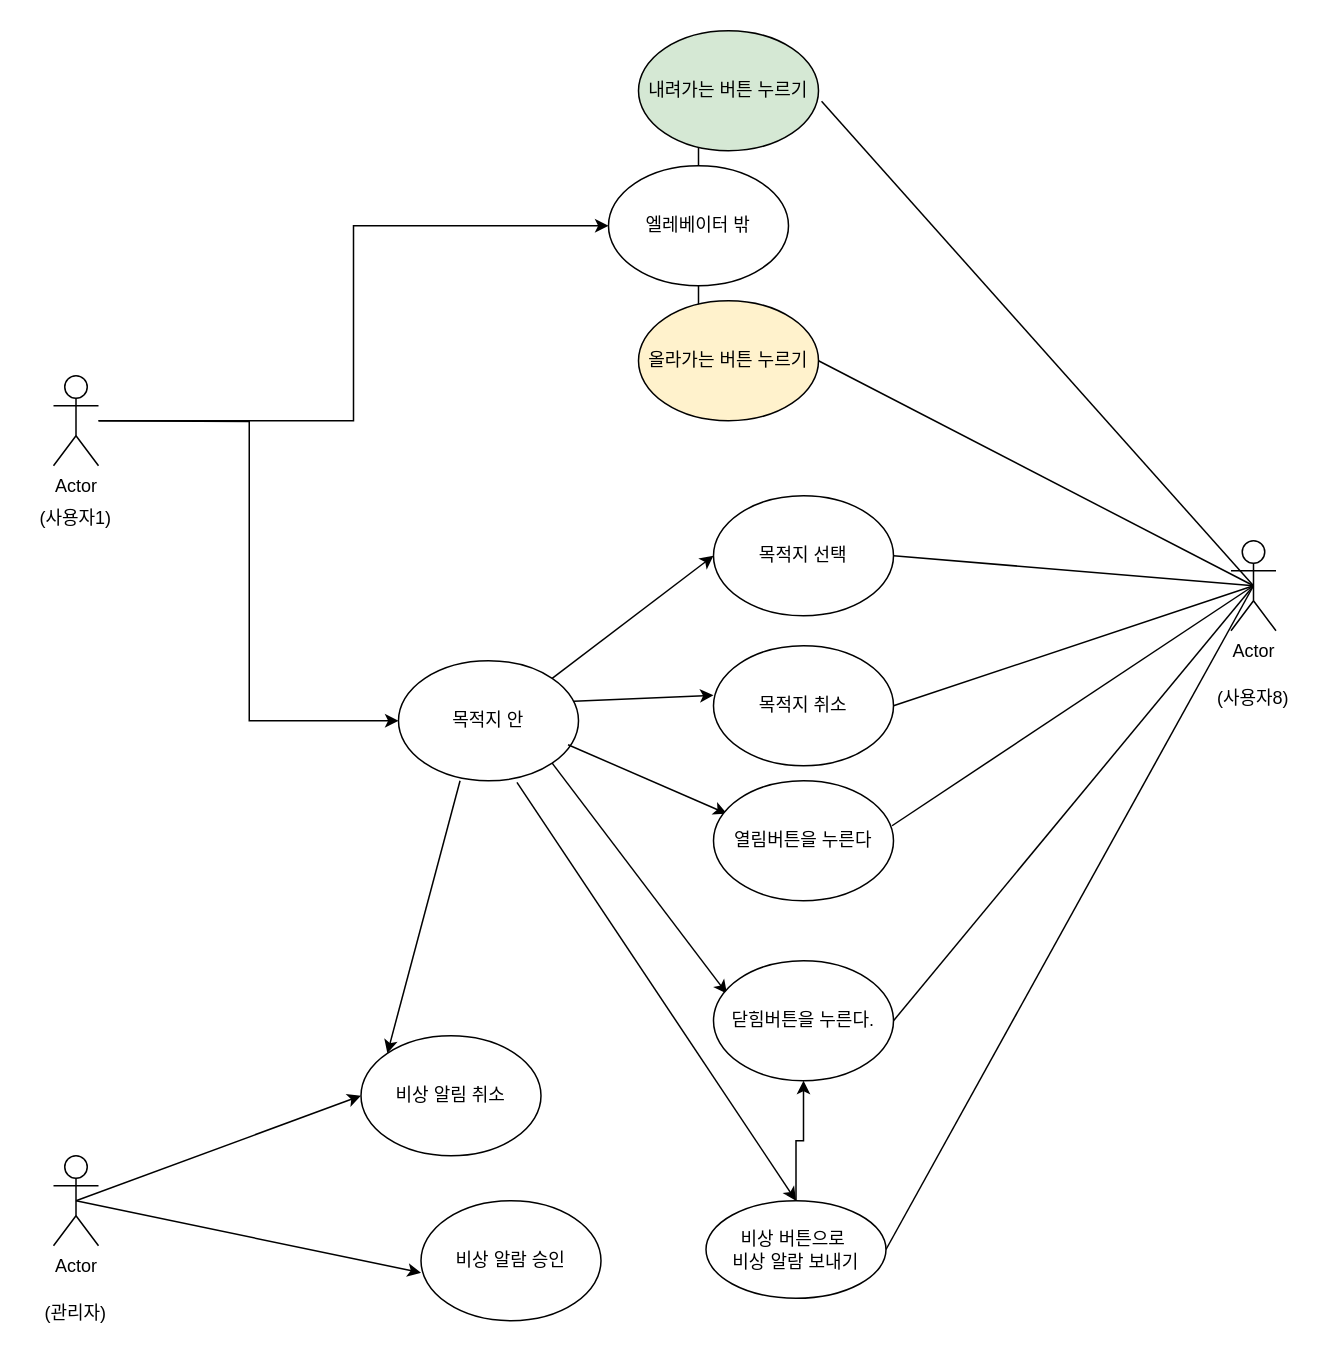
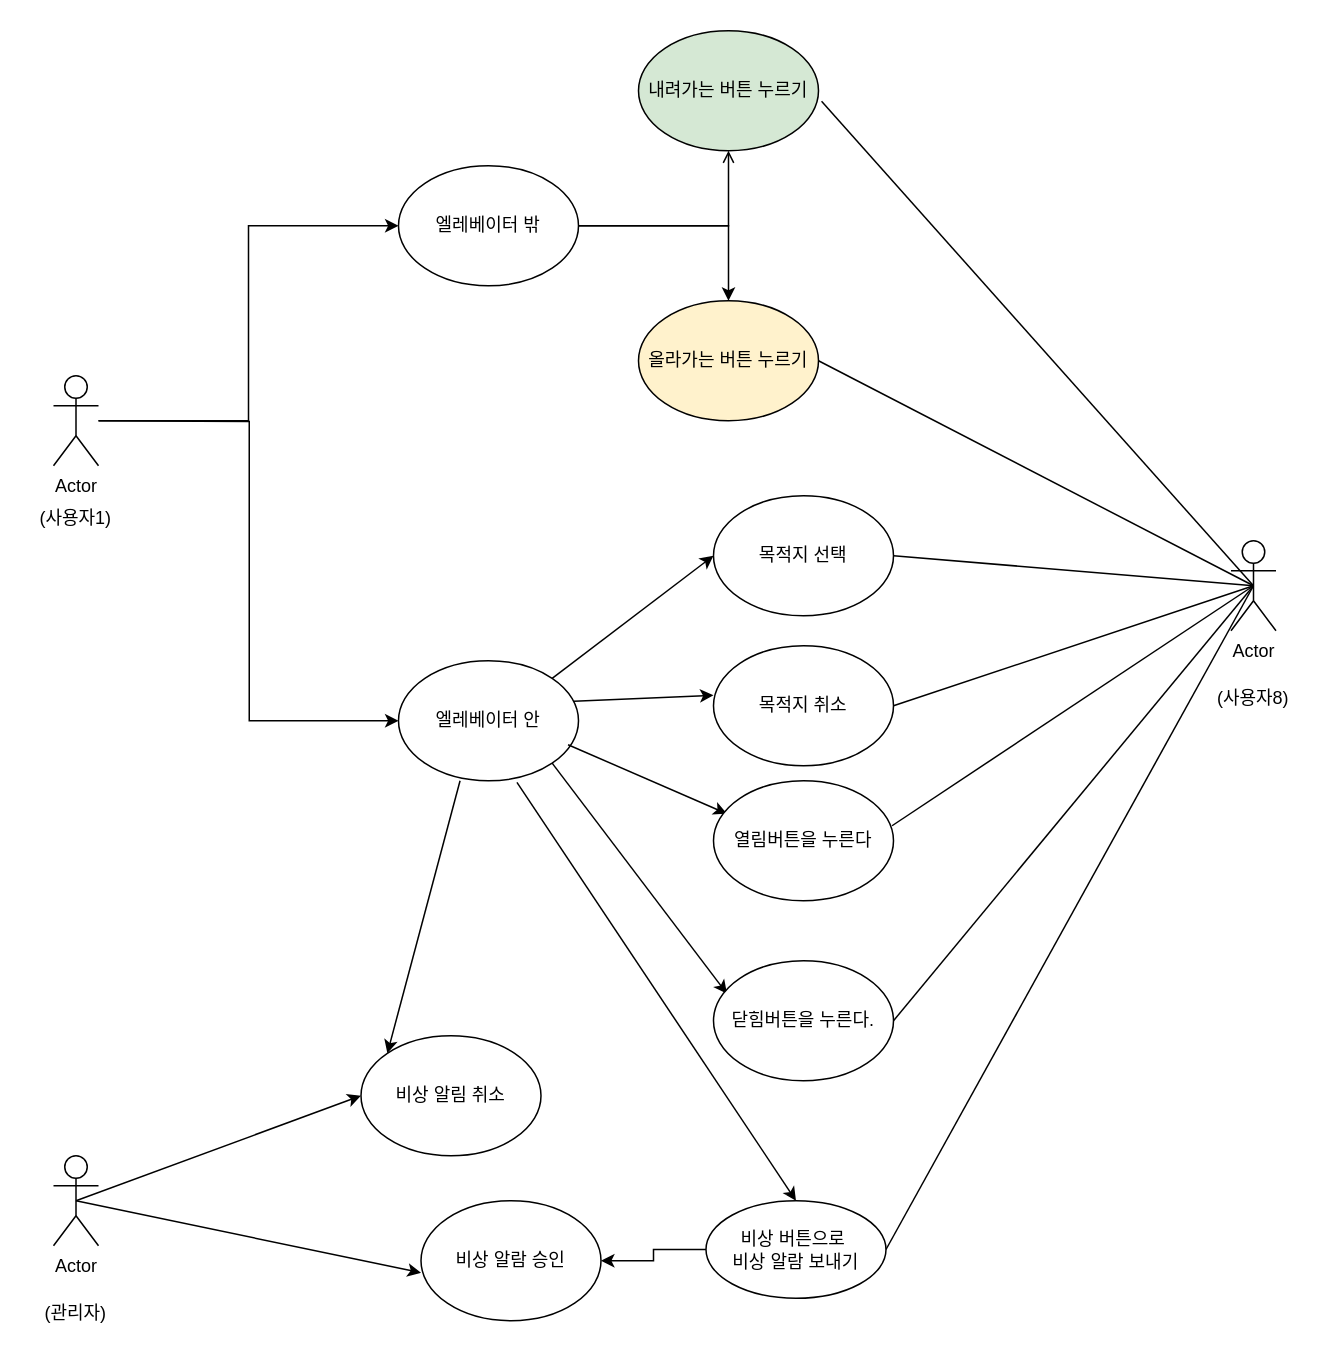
(698, 226) -> (488, 226)
(488, 721) -> (488, 721)
(796, 1143) -> (653, 1250)
